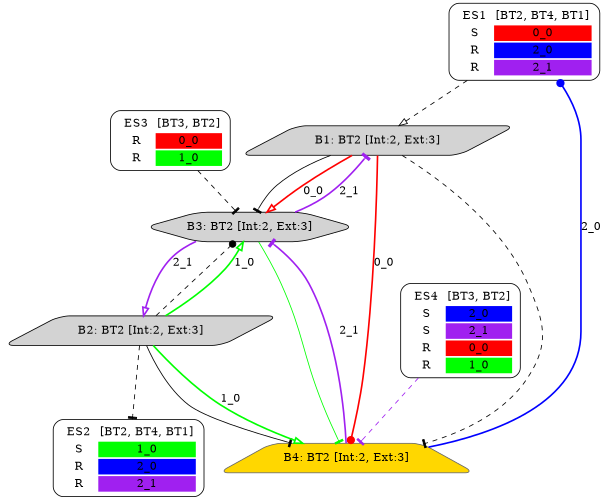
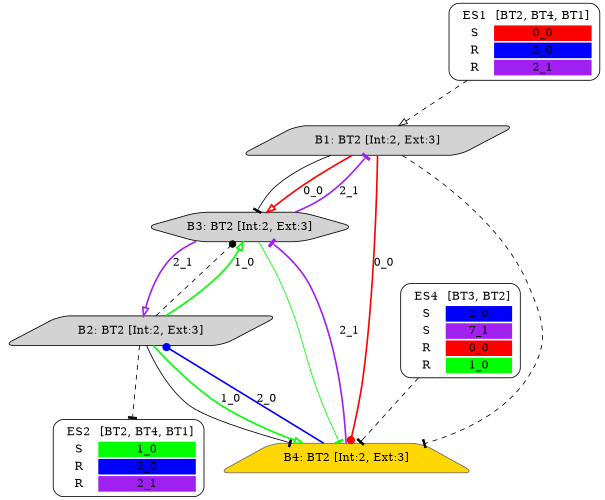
(170, 141) -> none
(581, 310) -> (247, 396)
(479, 331) -> (479, 331)
(390, 409) -> (390, 409)
